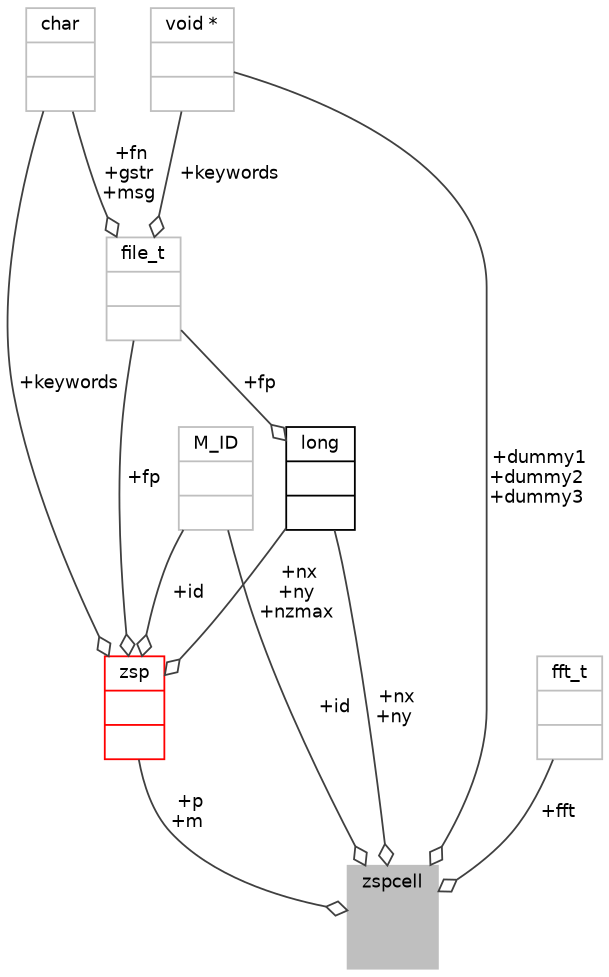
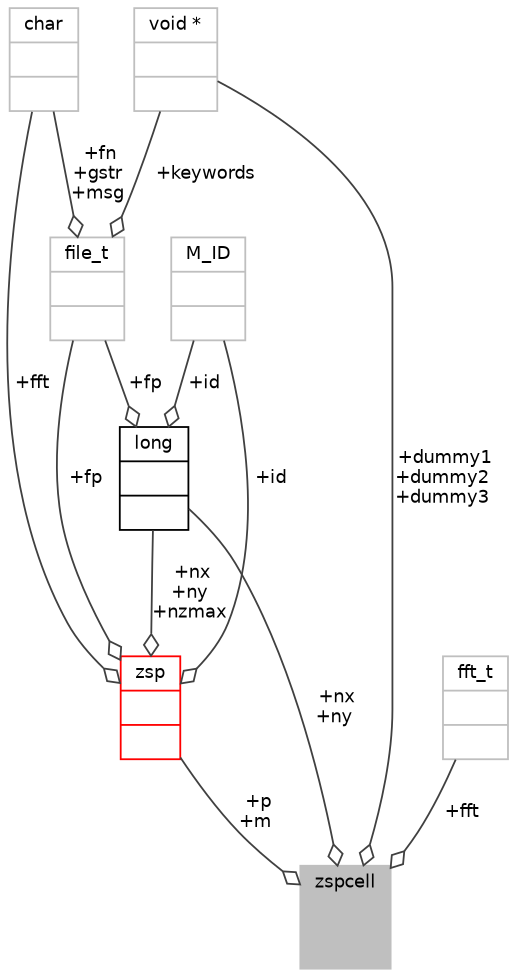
(66, 384) -> (30, 384)
(282, 692) -> (184, 373)
